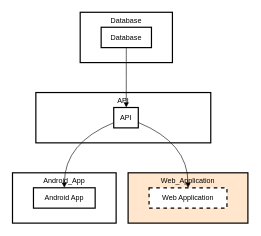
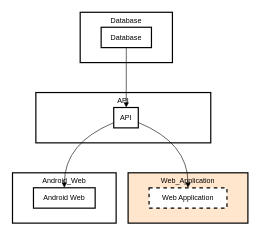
(64, 182) -> (64, 182)
(64, 198) -> (64, 198)
